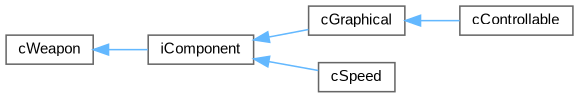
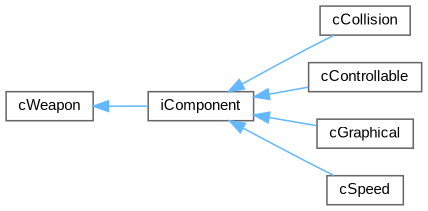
none -> (365, 21)
(440, 21) -> (289, 91)
